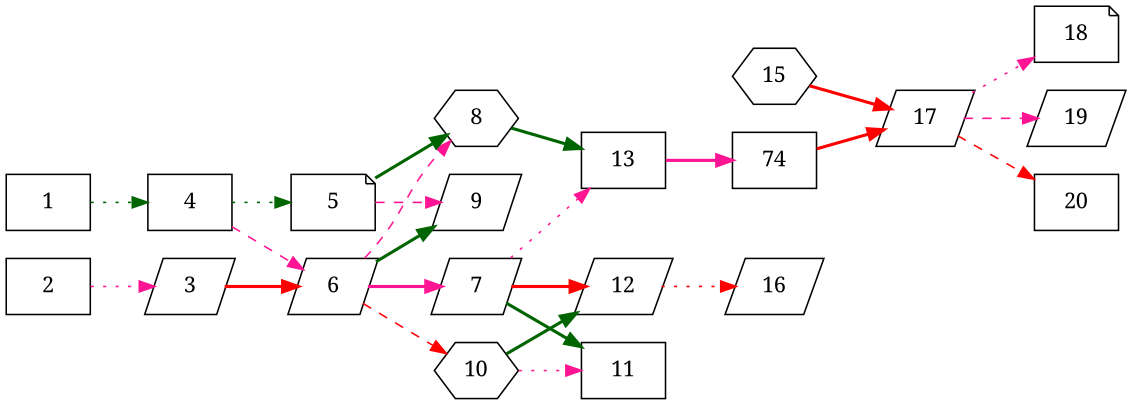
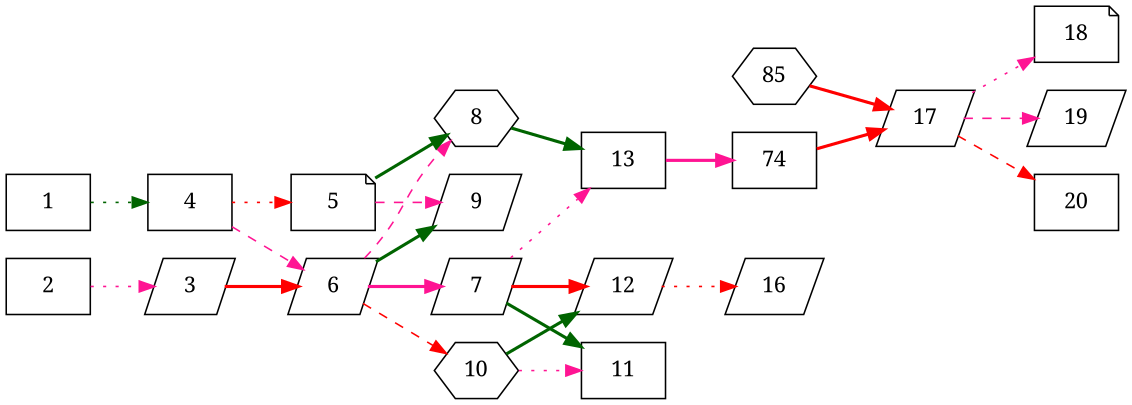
(774, 76) -> (774, 76)
(253, 202) -> (253, 202)
